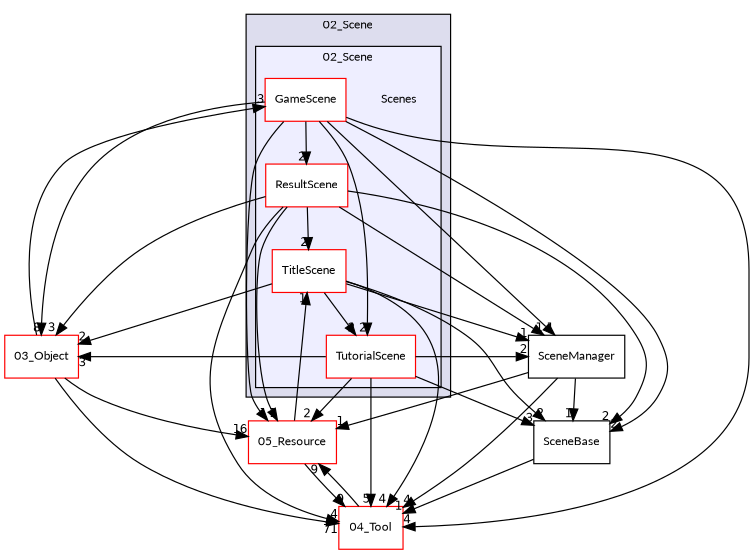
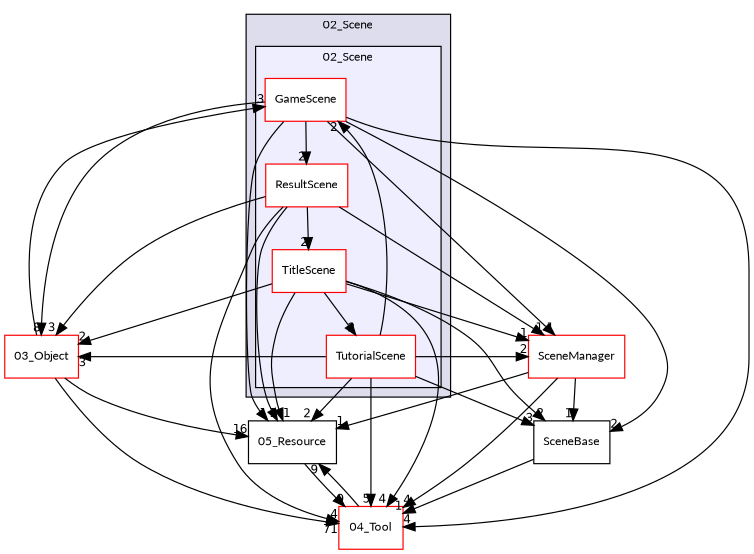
(399, 100) -> none
(361, 211) -> (384, 223)
(548, 255) -> none
(577, 357) -> (577, 357)
(300, 366) -> (273, 349)
(292, 442) -> (292, 442)
